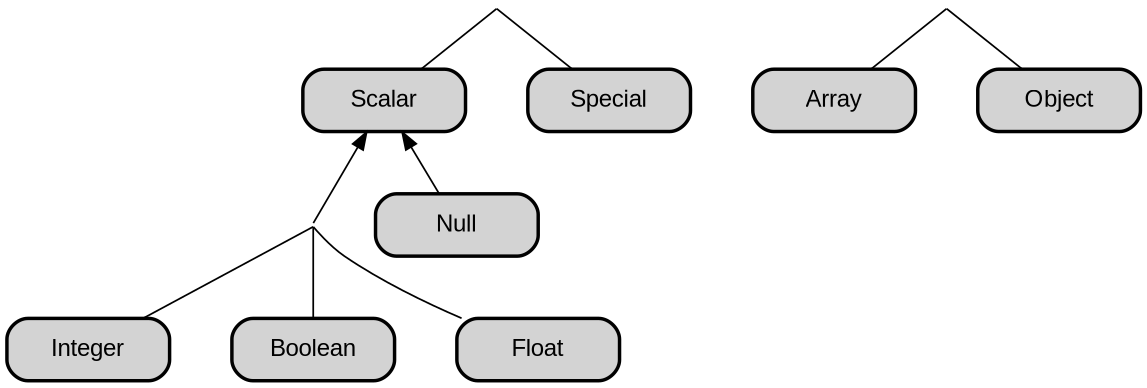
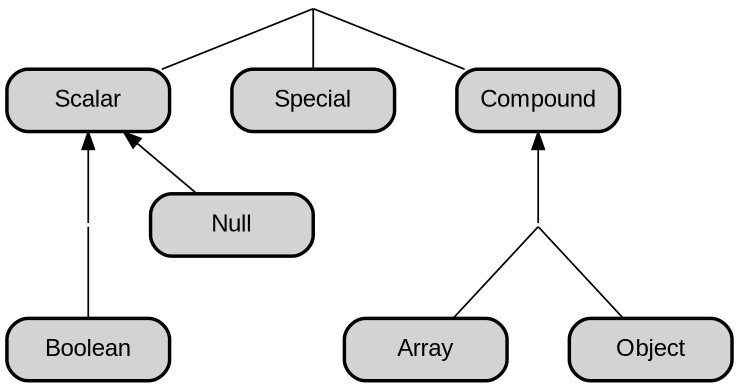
none -> (538, 100)
(88, 350) -> none
(538, 350) -> none
